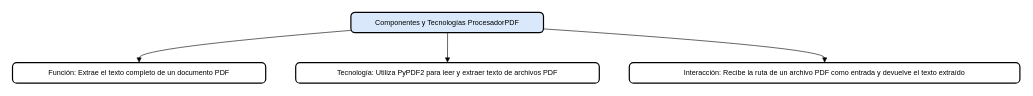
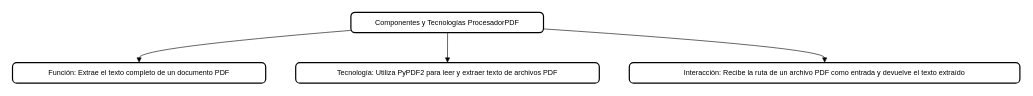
(447, 23) -> (447, 23)
